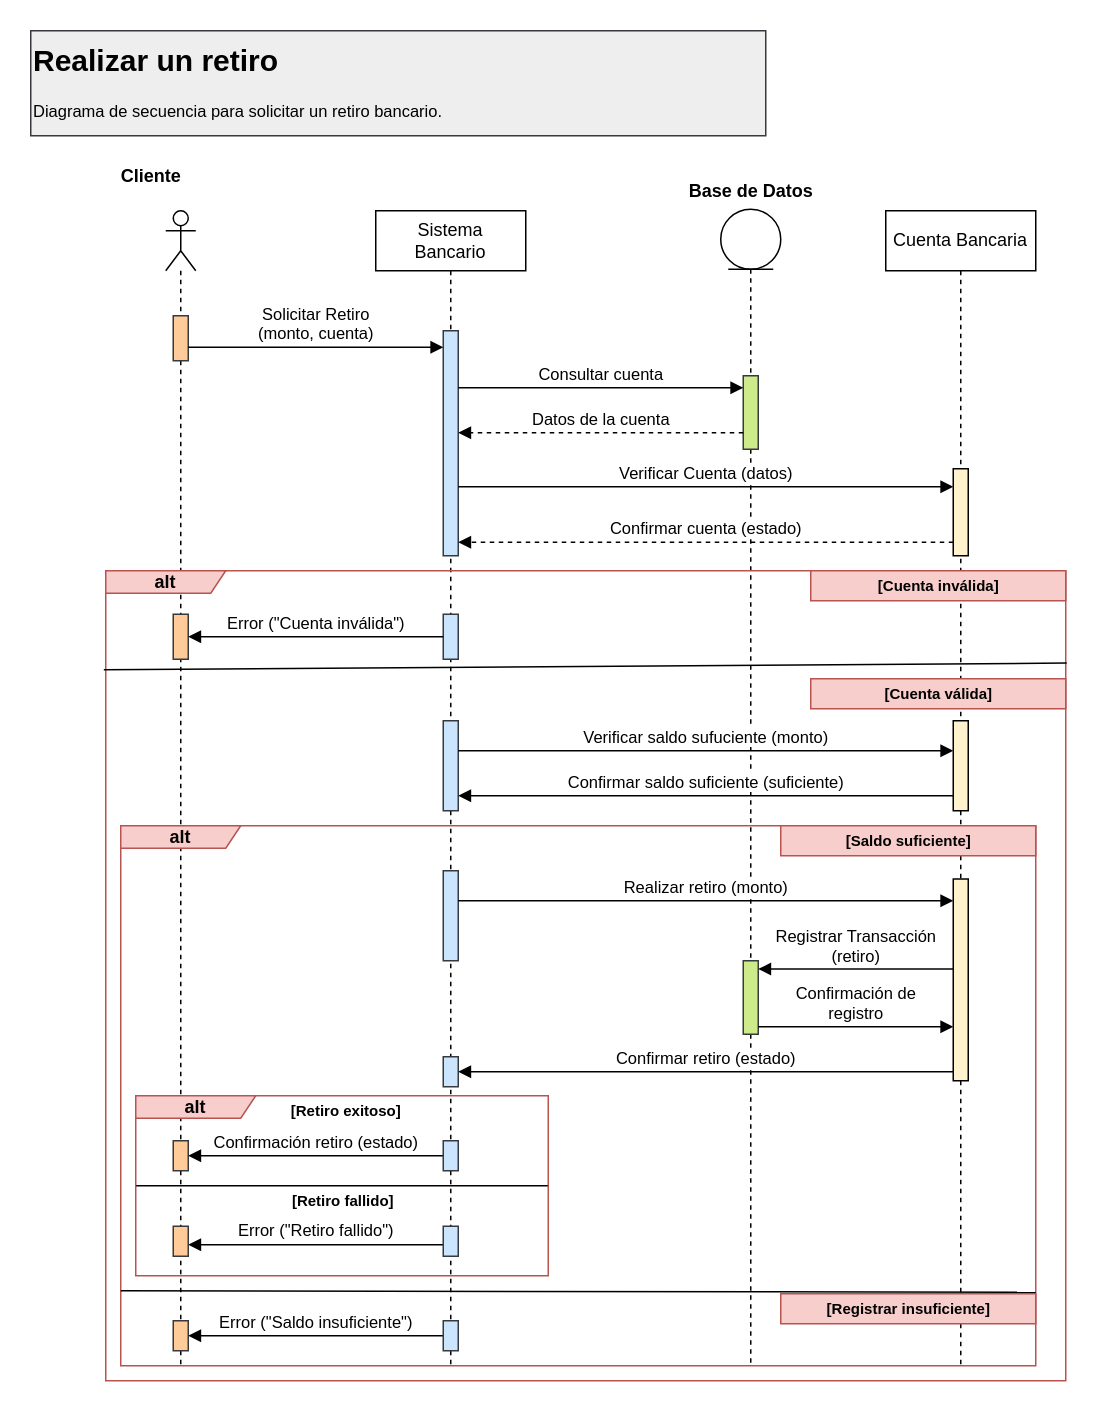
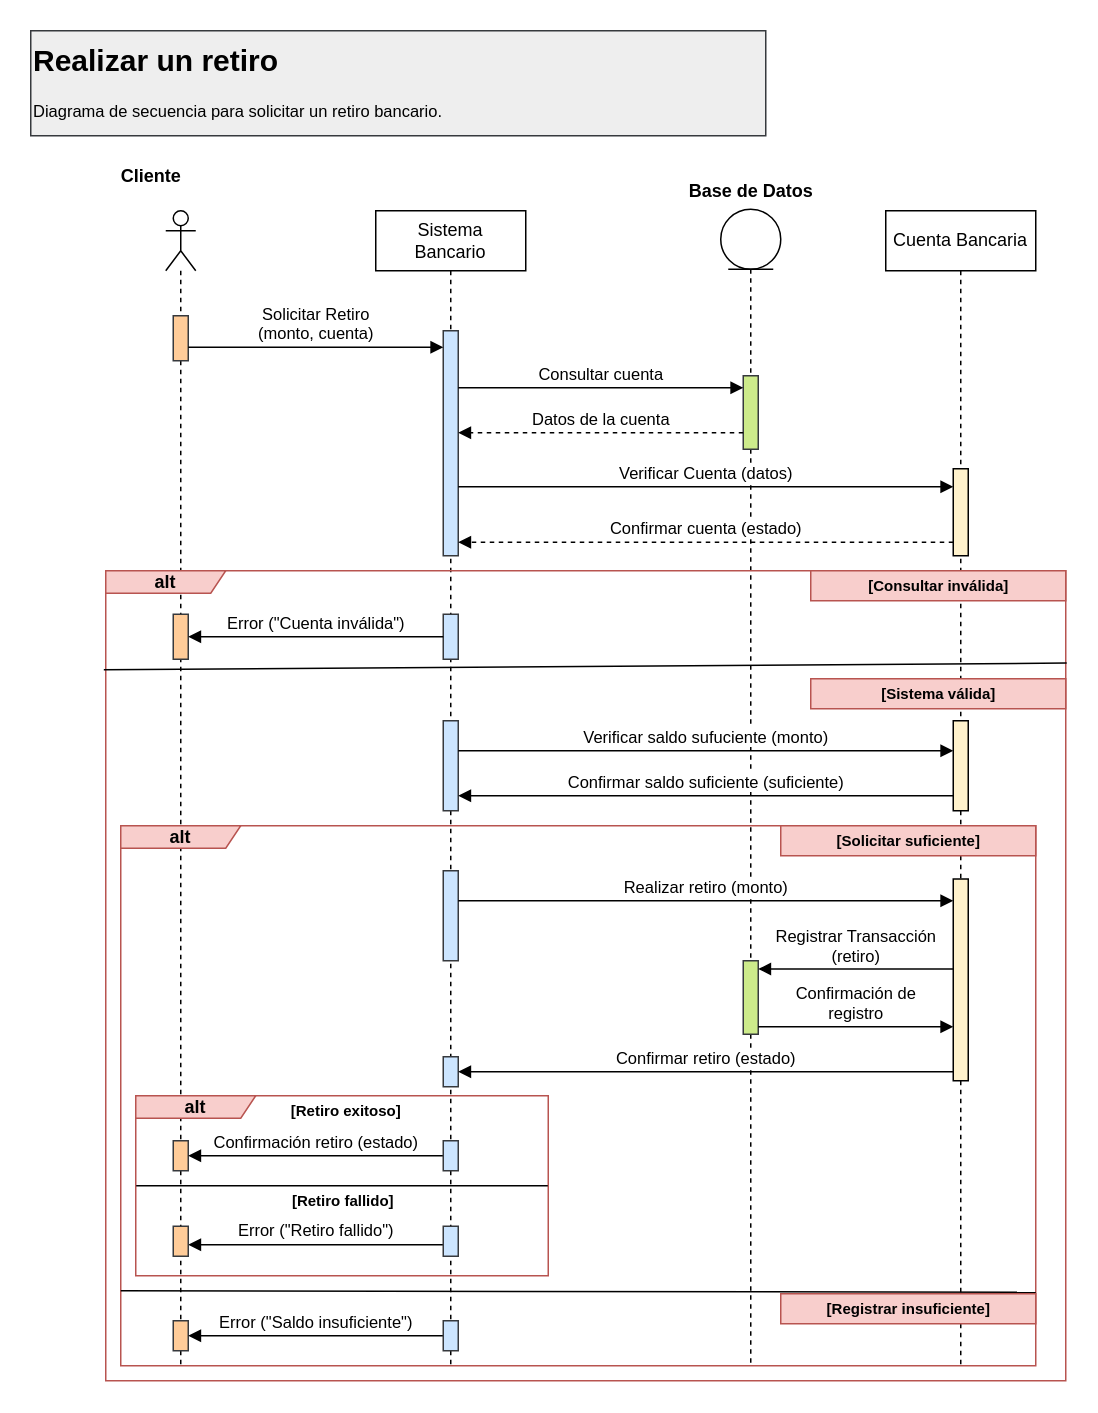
(939, 586) -> (939, 586)
(939, 694) -> (939, 694)
(909, 841) -> (909, 841)
